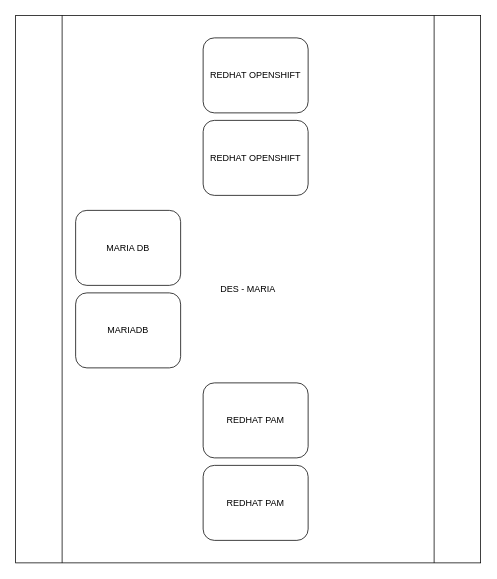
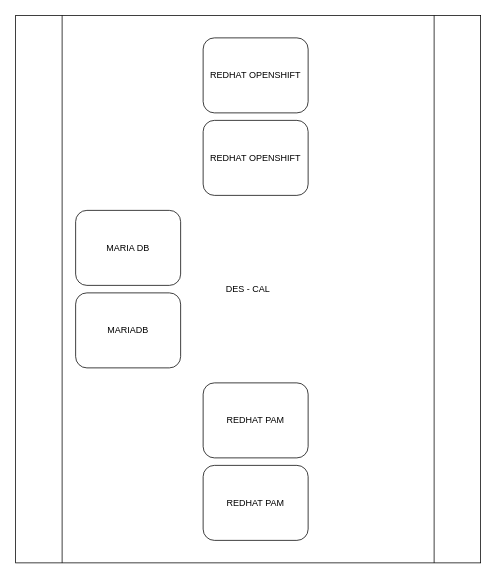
(248, 289) -> (248, 289)
